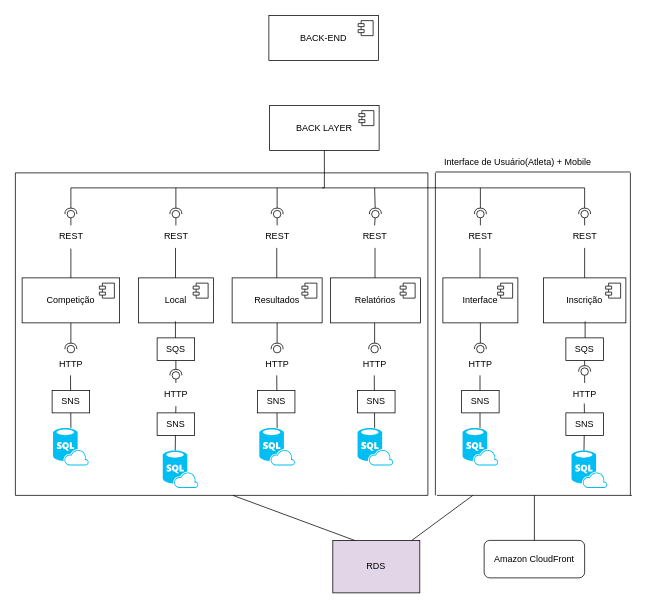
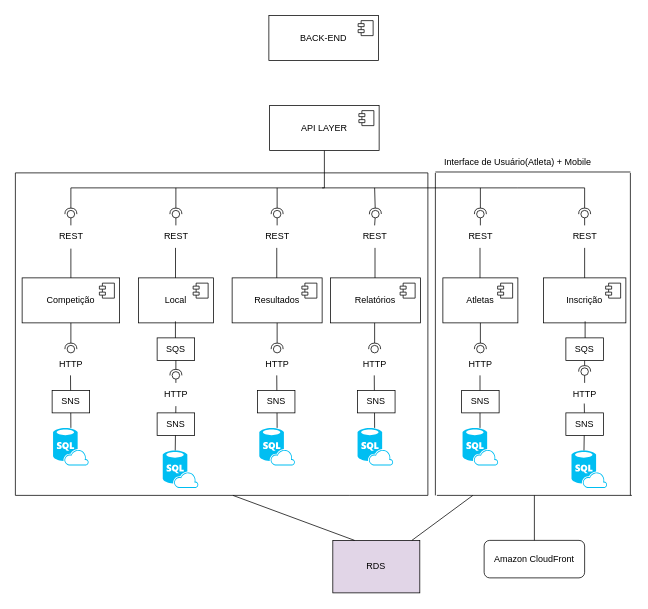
(324, 128) -> (324, 128)
(480, 300) -> (480, 300)
